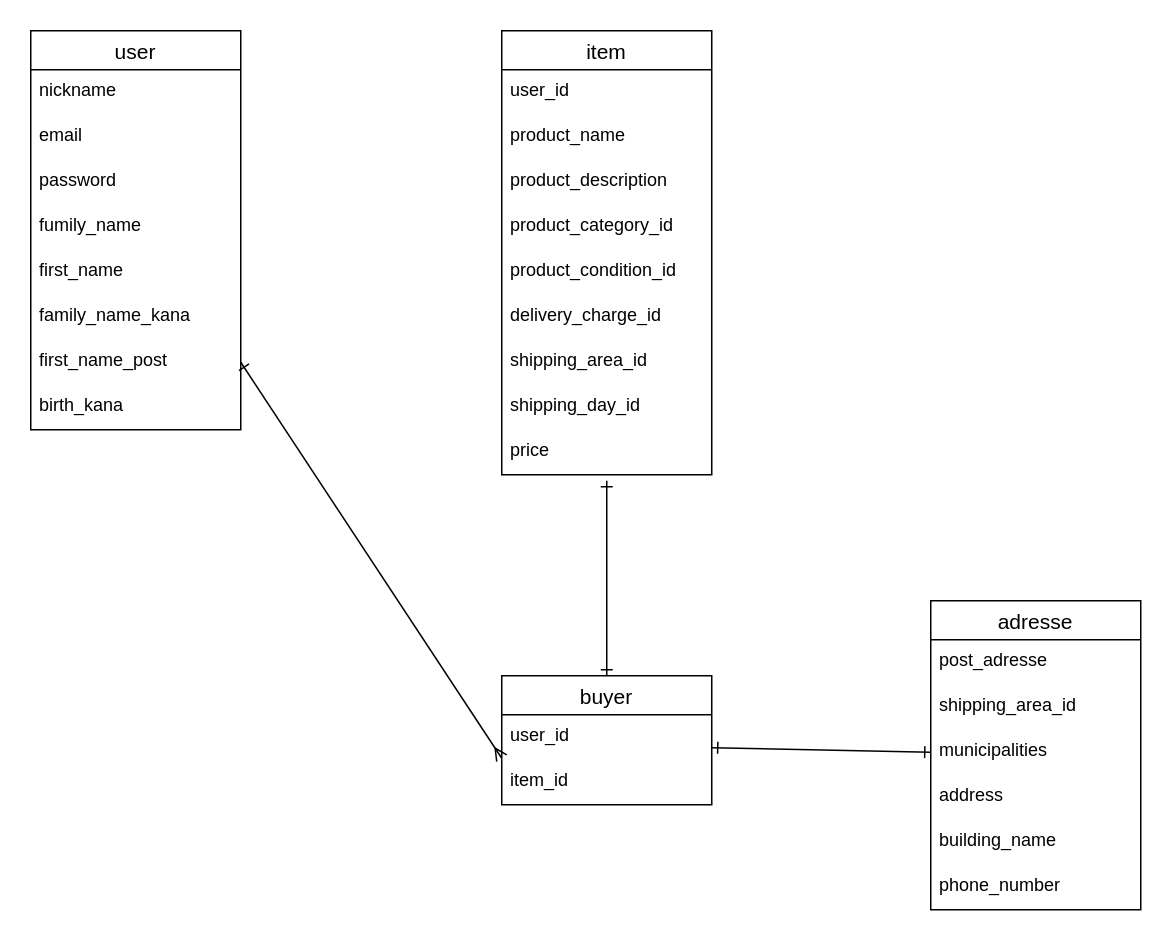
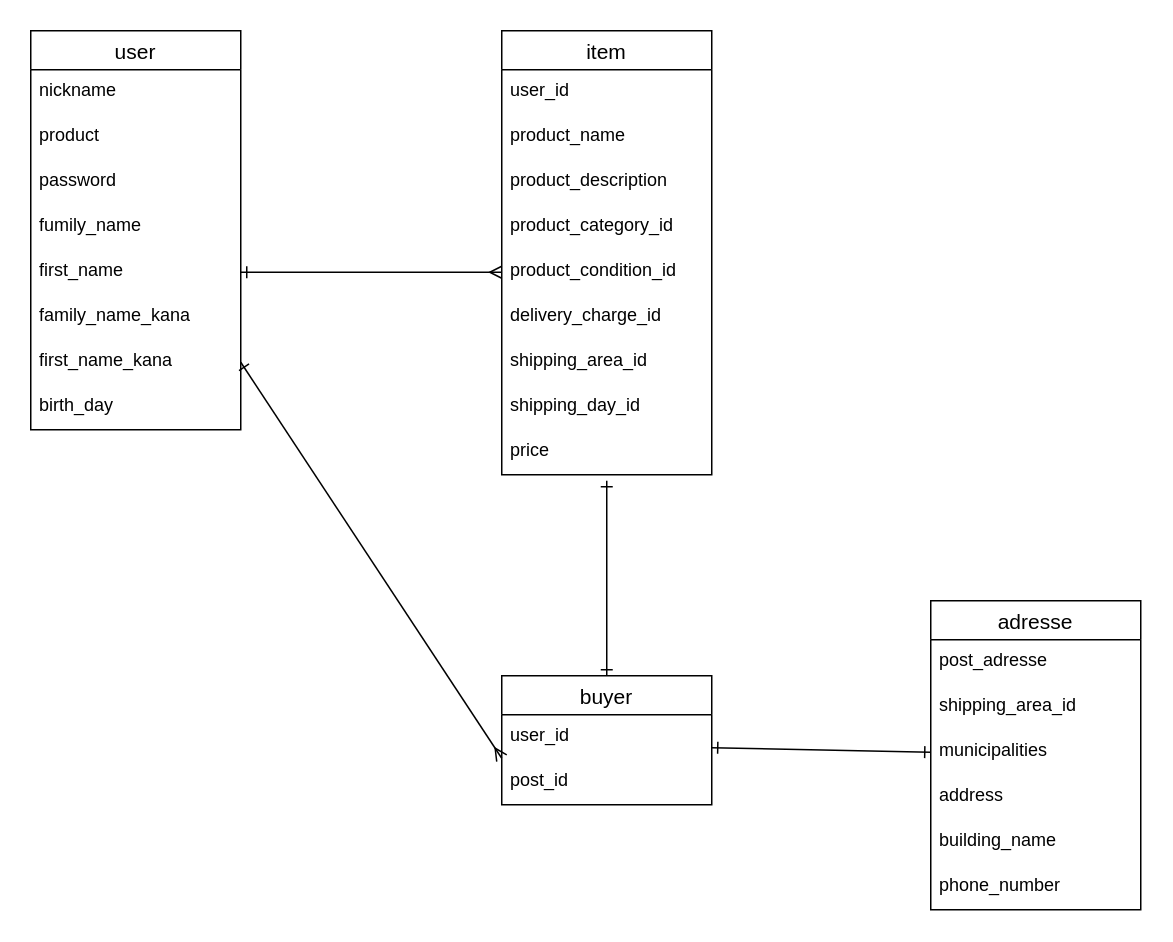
(60, 135) -> (74, 135)
none -> (370, 272)
(112, 360) -> (112, 360)
(87, 405) -> (82, 405)
(541, 780) -> (543, 780)
